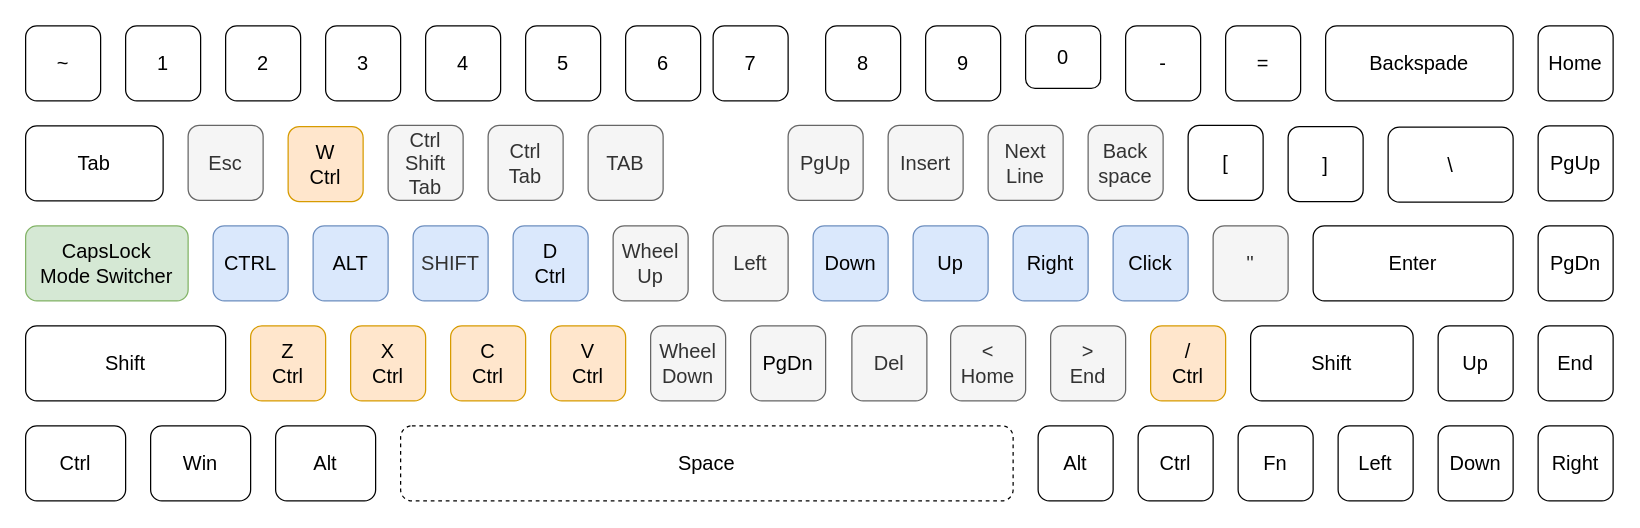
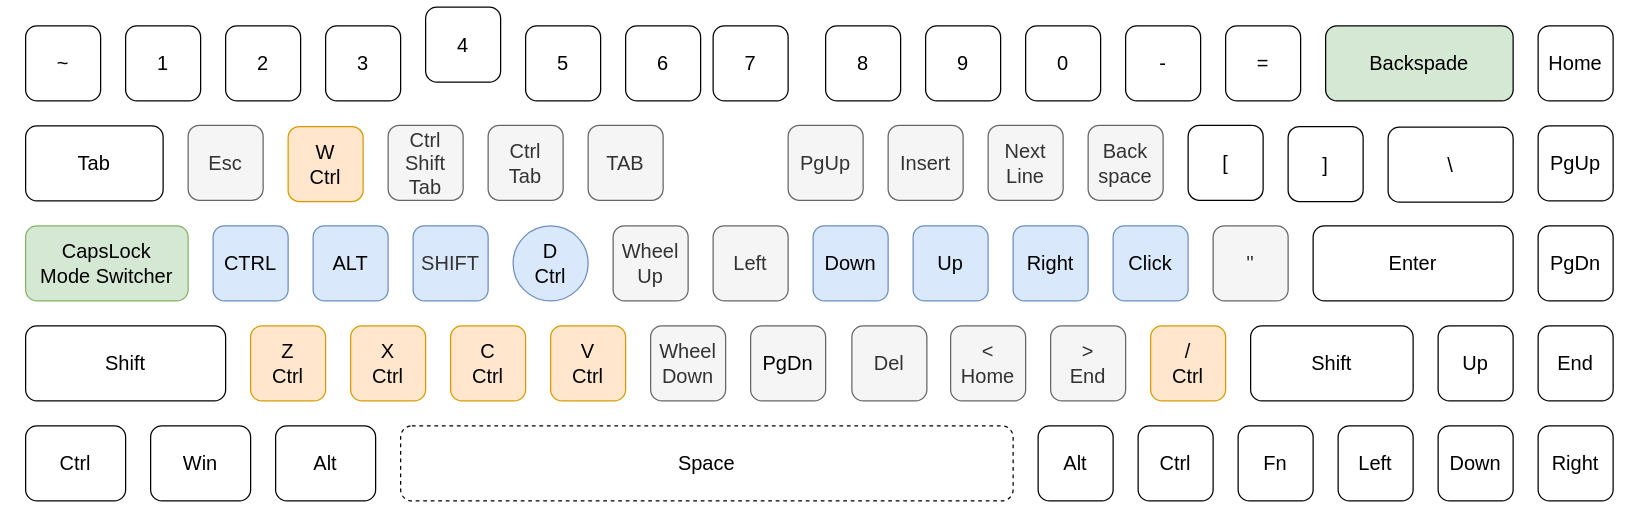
(1063, 57) -> (1063, 63)
(463, 63) -> (463, 44)
(1419, 63) -> (1419, 63)
(551, 263) -> (551, 263)
